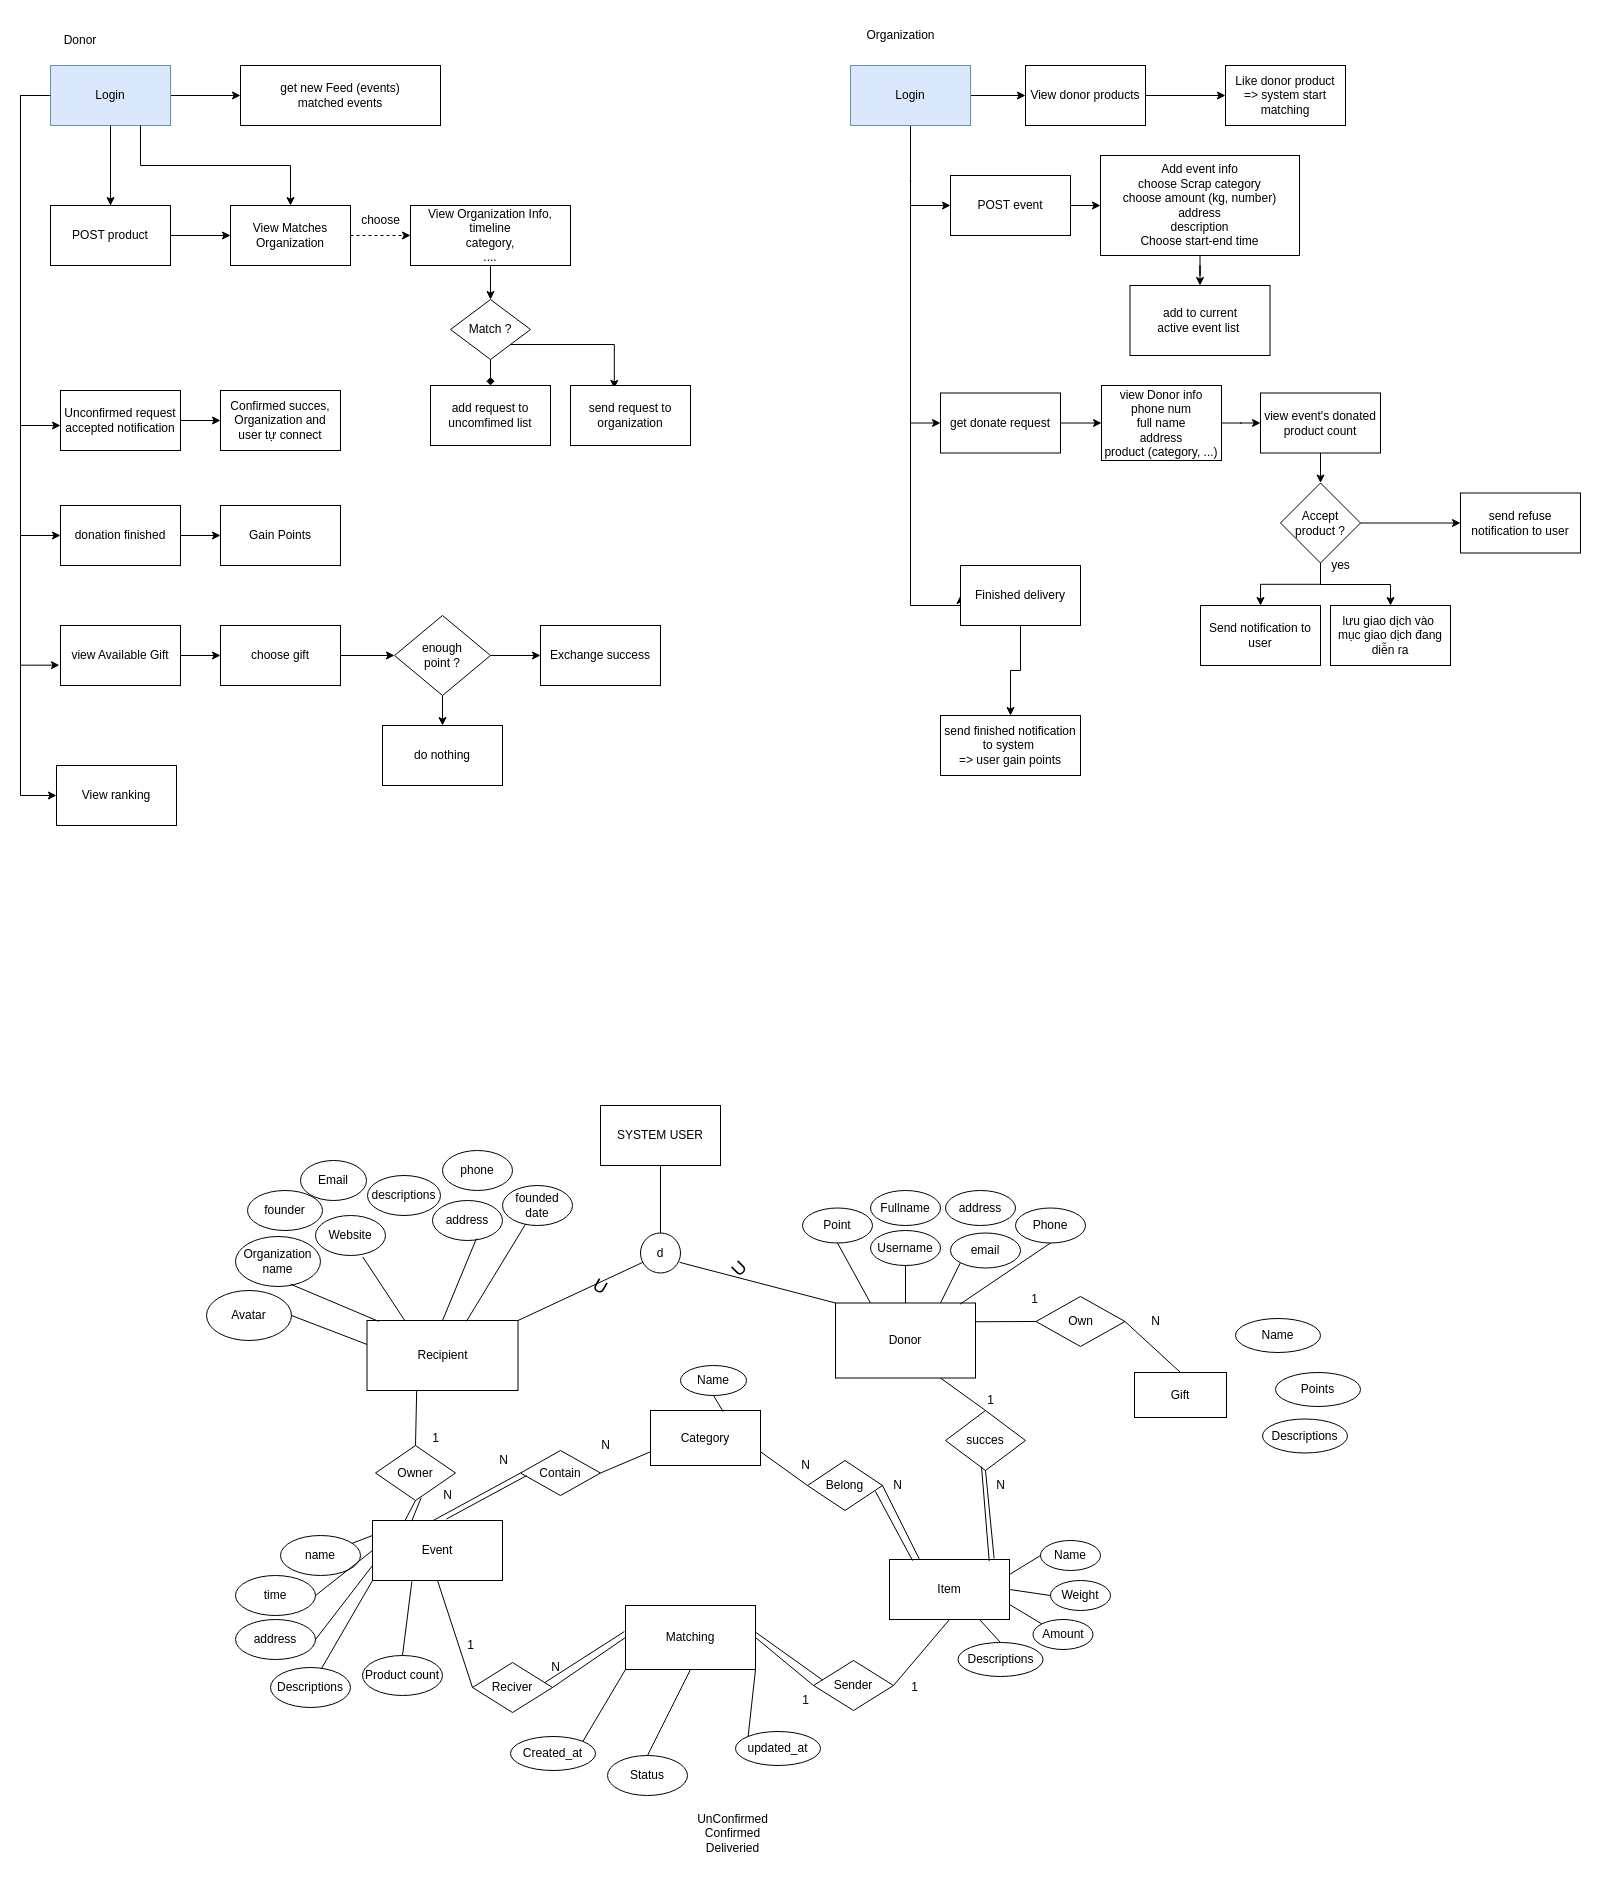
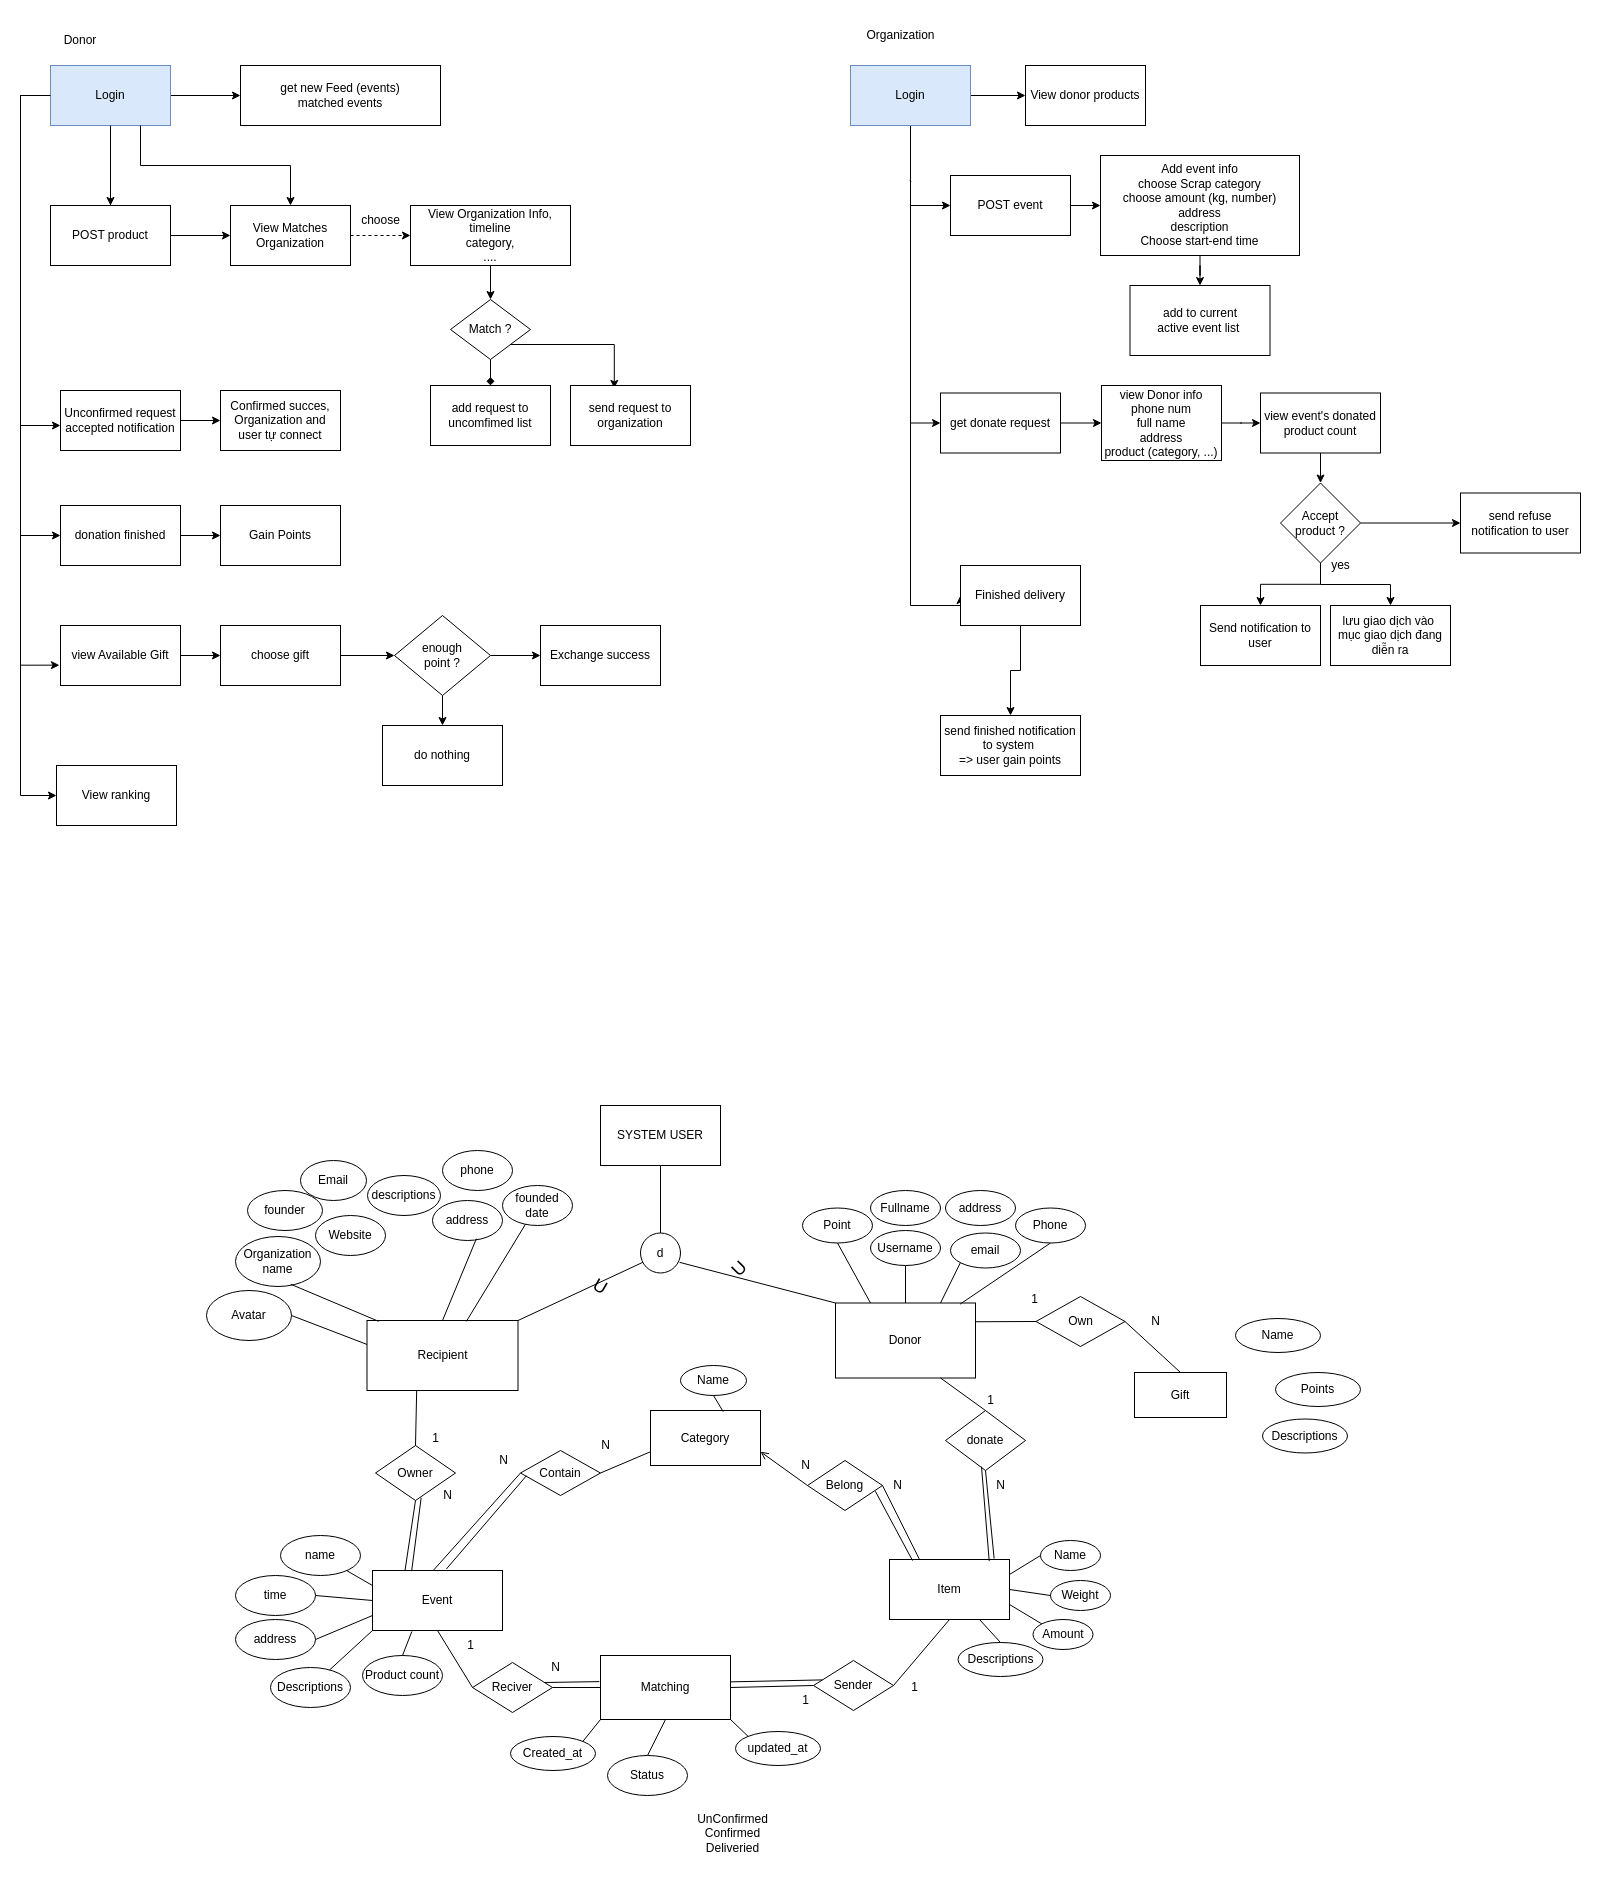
(1182, 96) -> none
(1286, 96) -> none
(384, 1289) -> none
(986, 1441) -> (986, 1441)
(764, 1454) -> (765, 1455)
(438, 1551) -> (438, 1601)
(691, 1638) -> (666, 1688)
